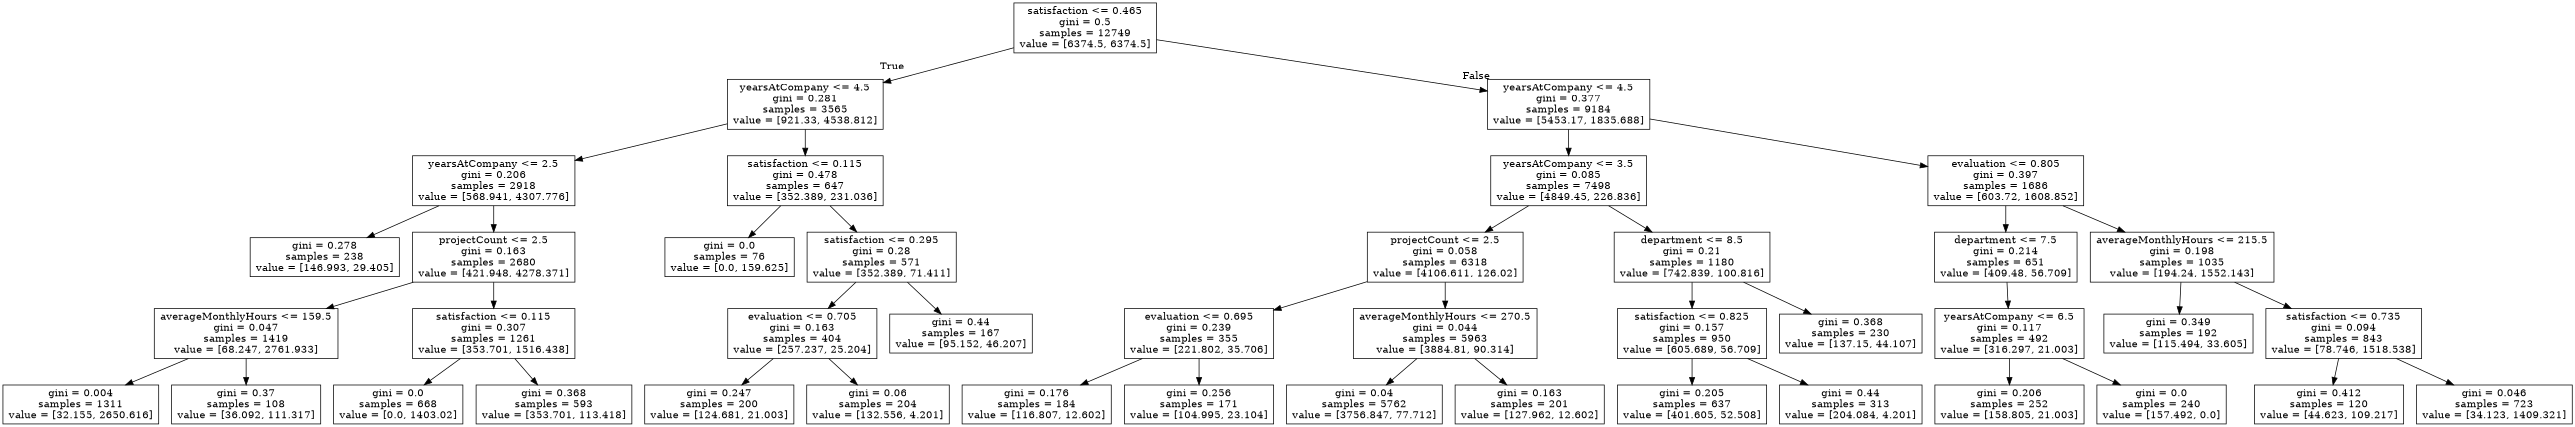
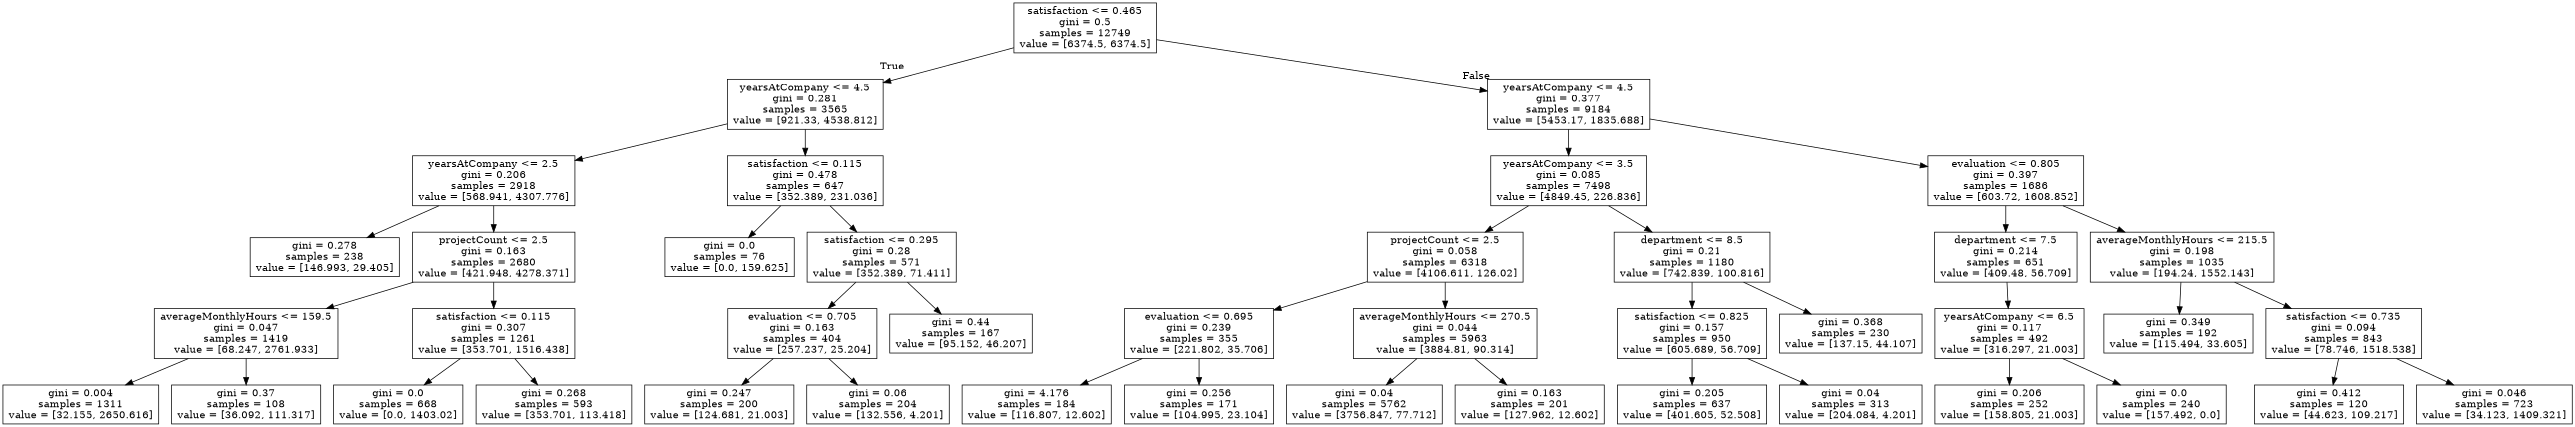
(554, 404) -> (554, 404)
(1037, 404) -> (1037, 404)
(1851, 404) -> (1851, 404)
